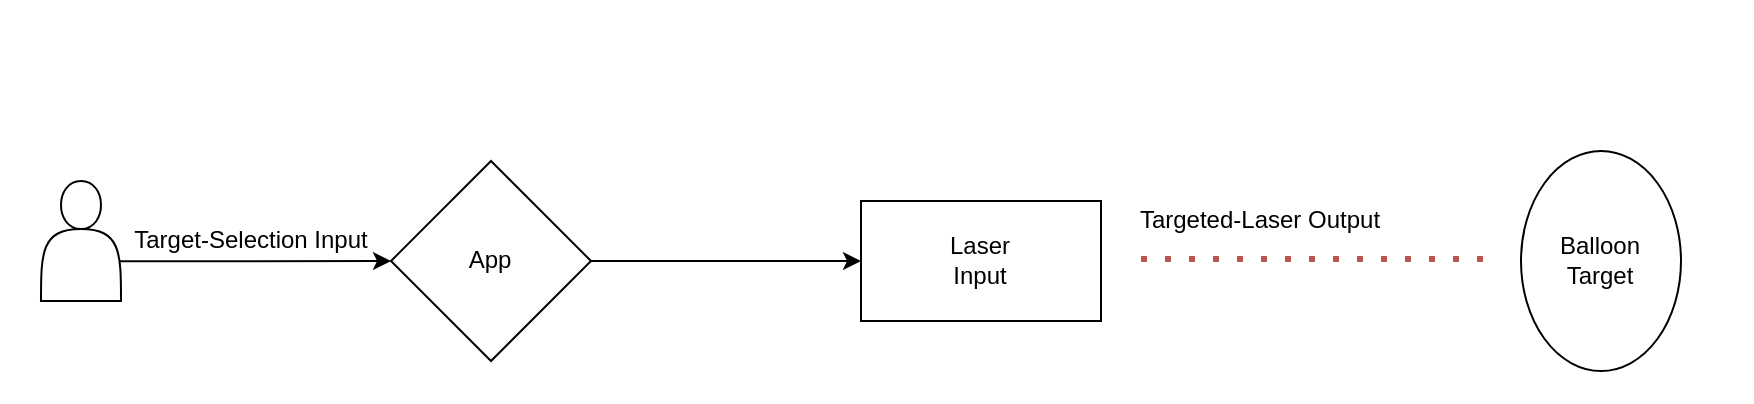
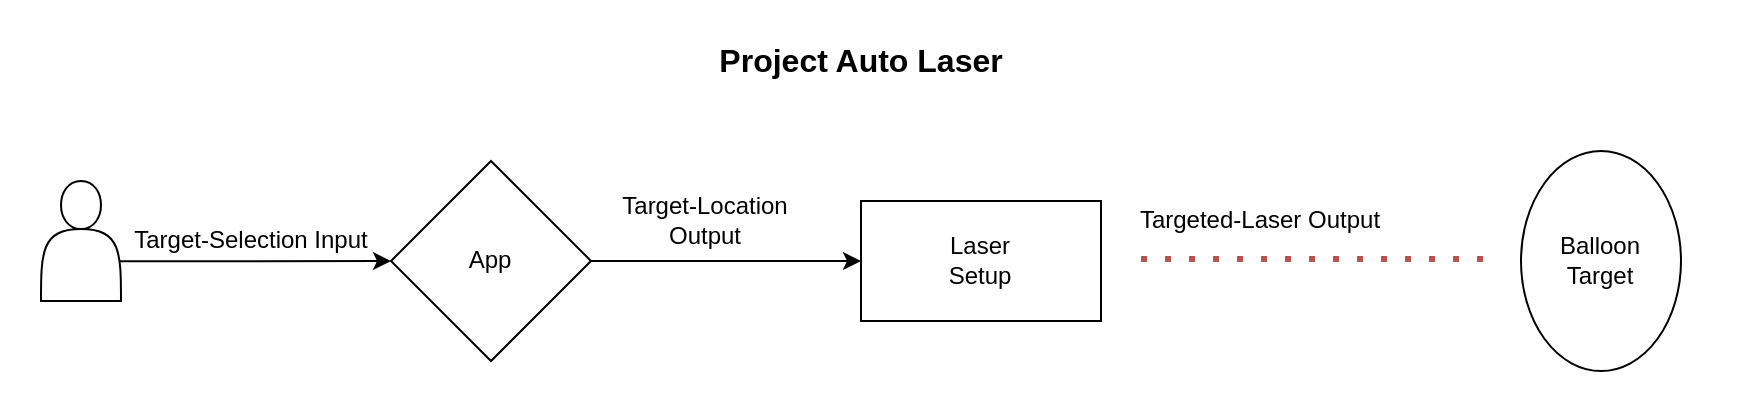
none -> (861, 61)
none -> (706, 221)
(981, 261) -> (981, 261)
